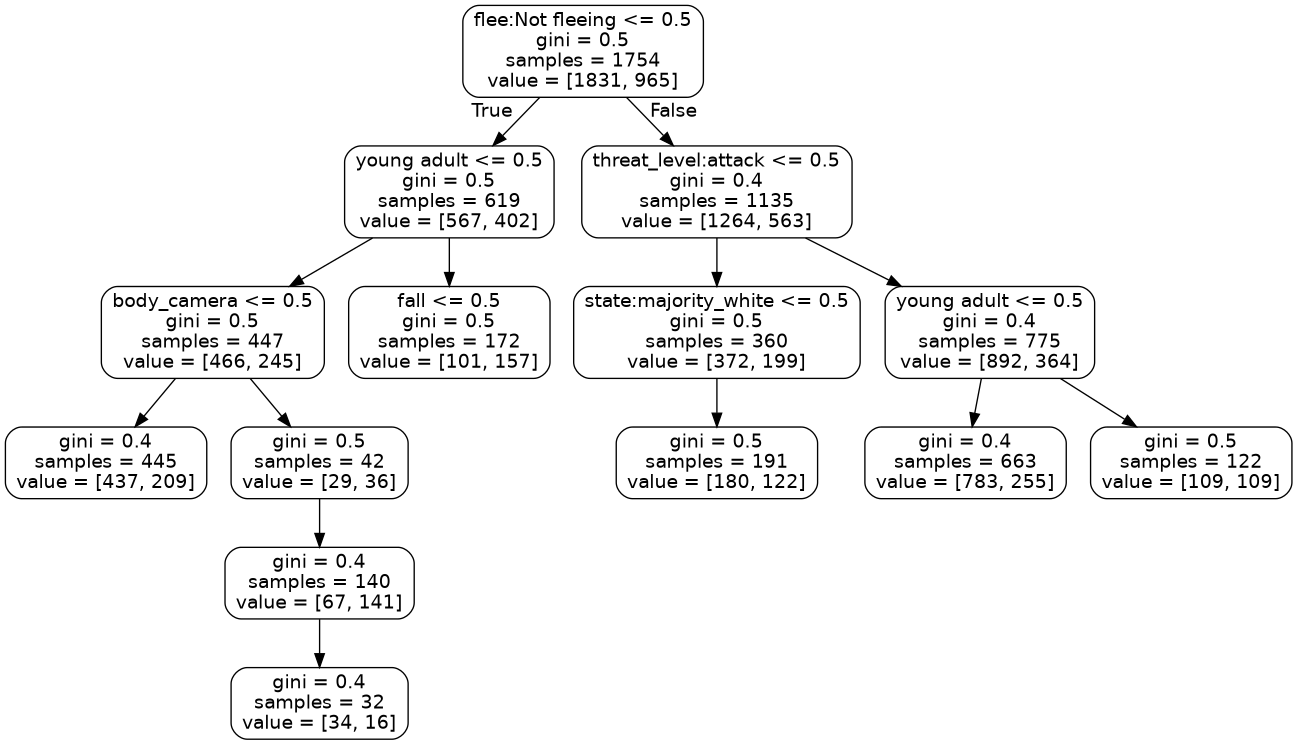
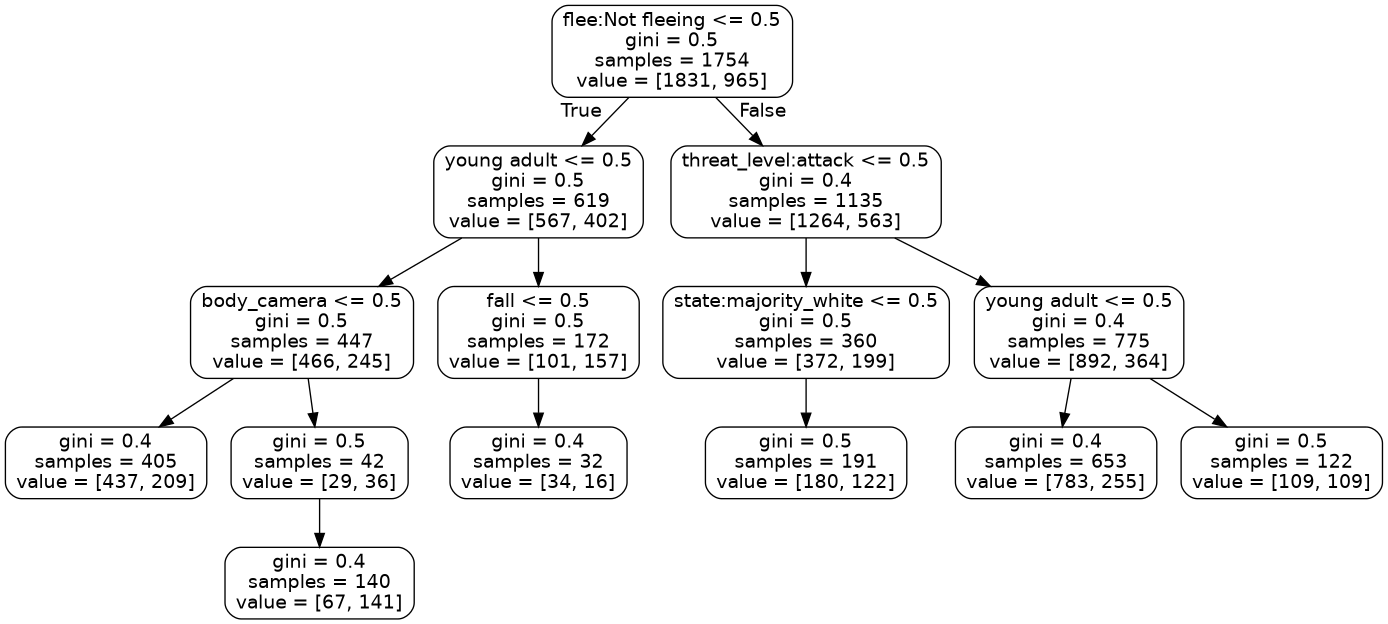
(106, 463) -> (106, 463)
(966, 463) -> (1056, 463)
(320, 636) -> (539, 396)
